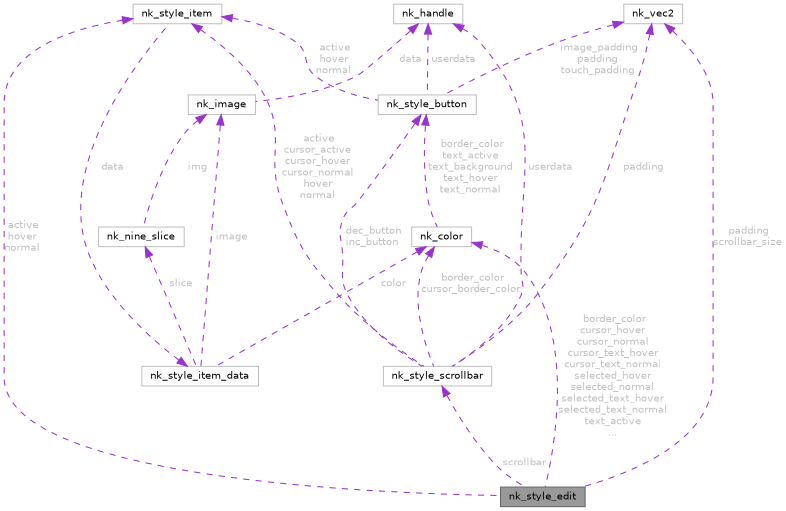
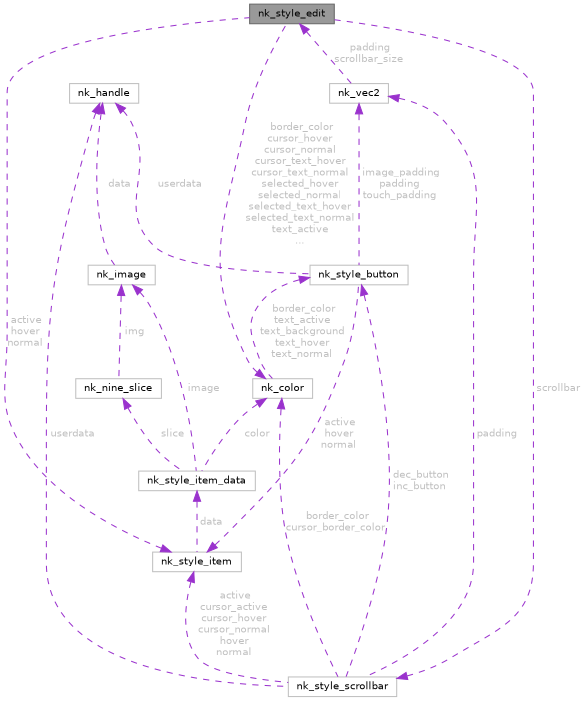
(713, 289) -> (329, 58)
